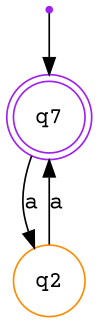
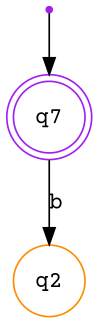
(32, 202) -> (57, 202)
(49, 211) -> none
